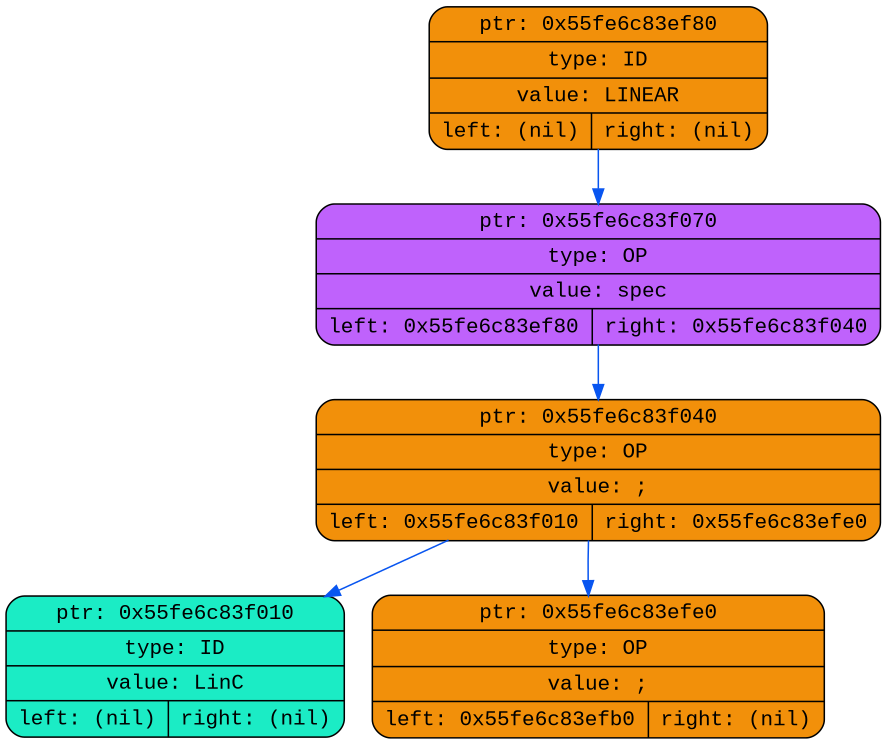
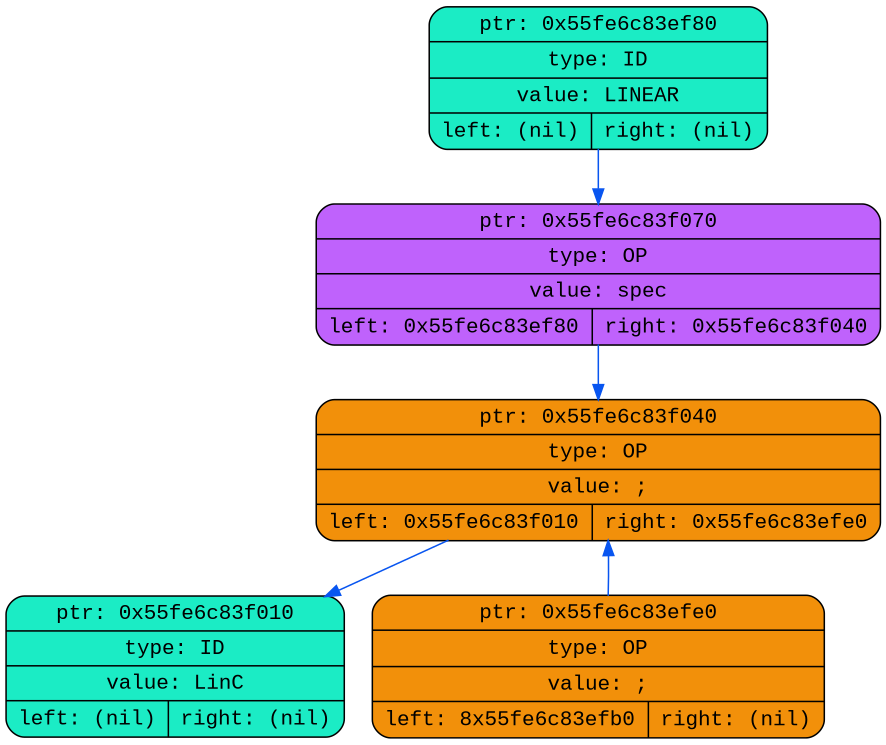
(598, 78) -> (598, 78)
(588, 560) -> (609, 576)
(510, 719) -> (510, 719)
